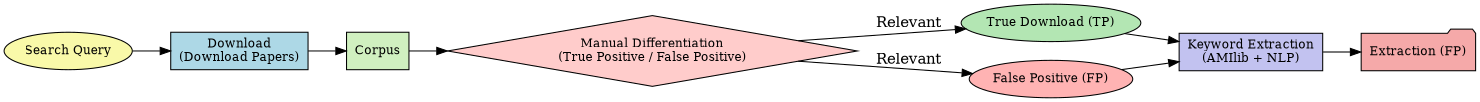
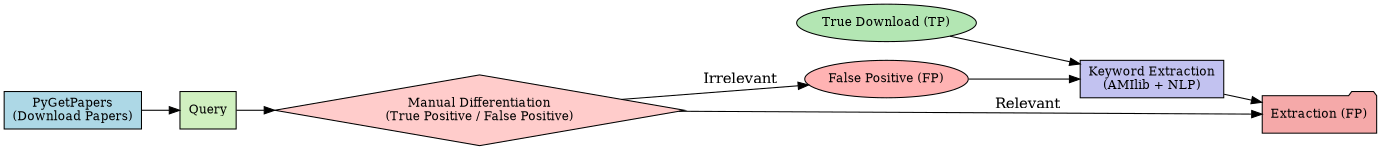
(877, 35) -> (965, 113)
(68, 51) -> none
(239, 51) -> (73, 110)
(378, 51) -> (208, 110)
(909, 60) -> (741, 80)
